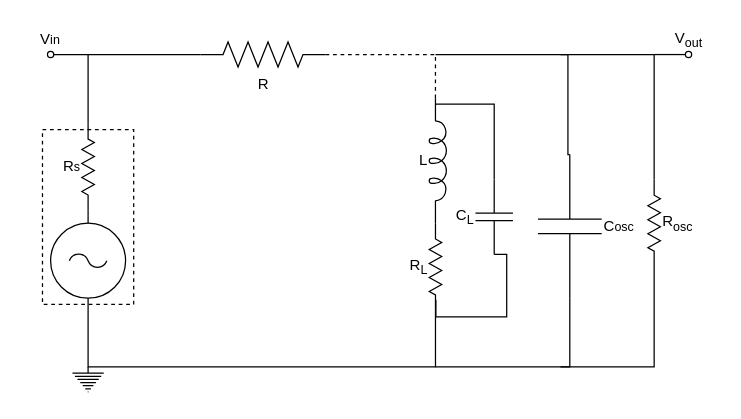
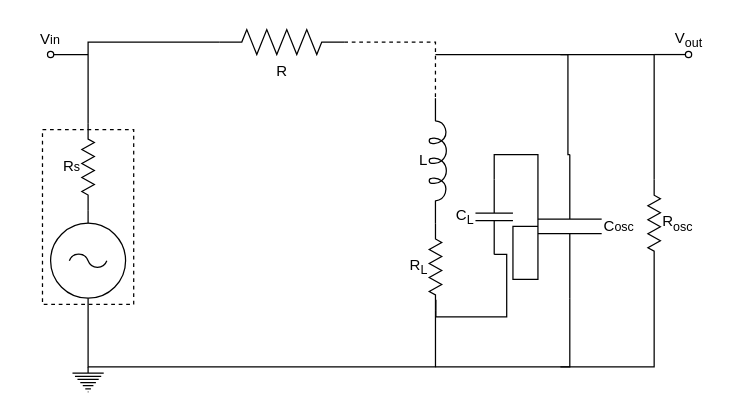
(263, 54) -> (282, 42)
(491, 104) -> (538, 231)
